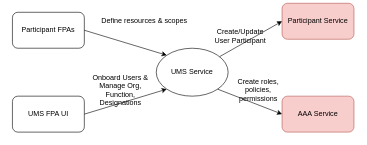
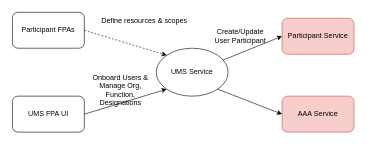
(318, 21) -> (318, 36)
(123, 42) -> (123, 42)
(258, 90) -> none
